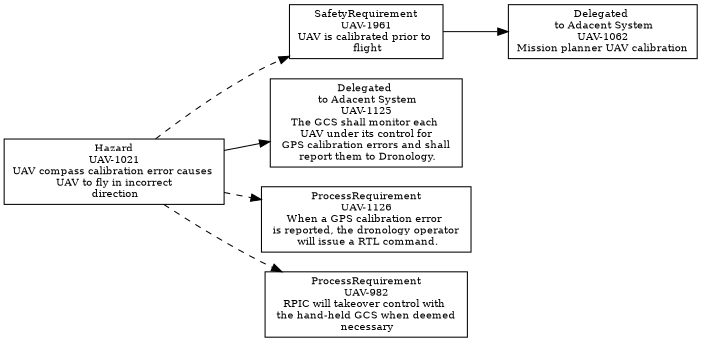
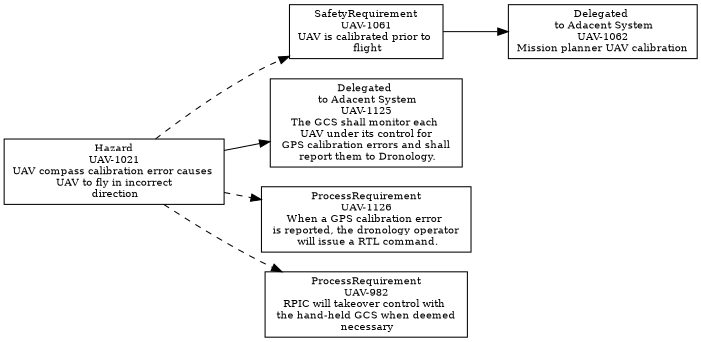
(366, 32) -> (366, 32)
